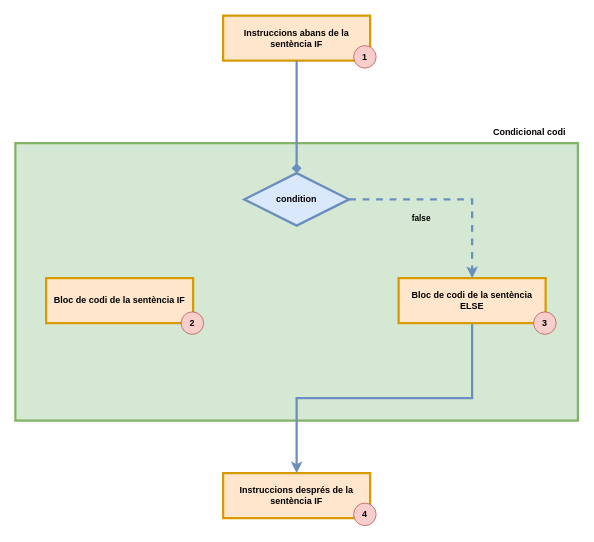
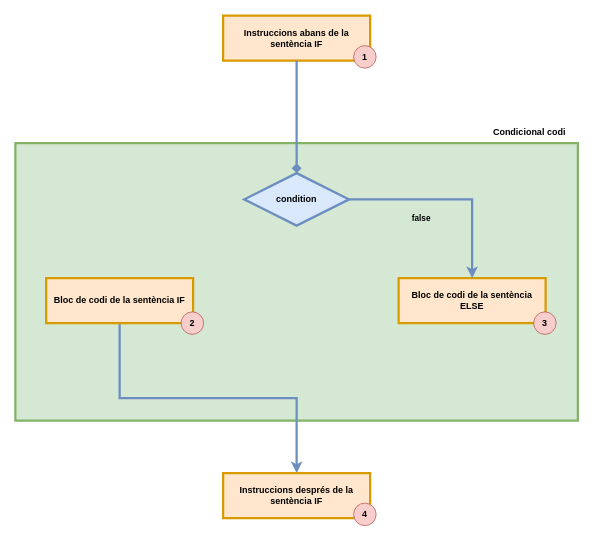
(445, 199) -> (445, 199)
none -> (169, 398)
(423, 398) -> none
